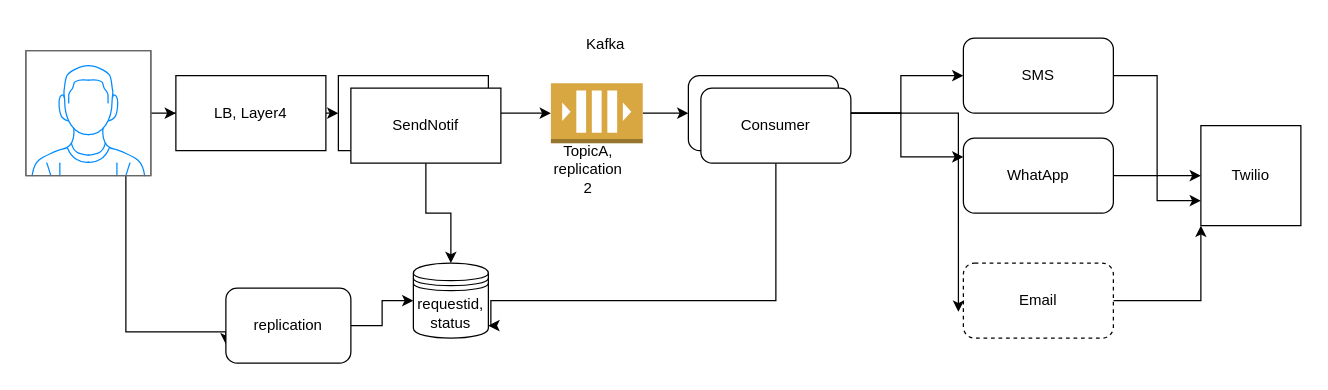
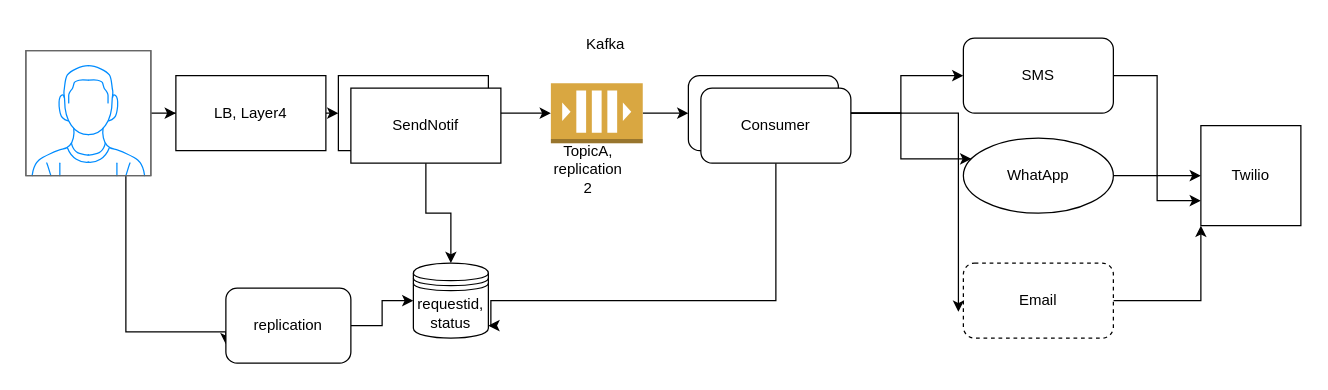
(1038, 176) -> (1038, 176)
